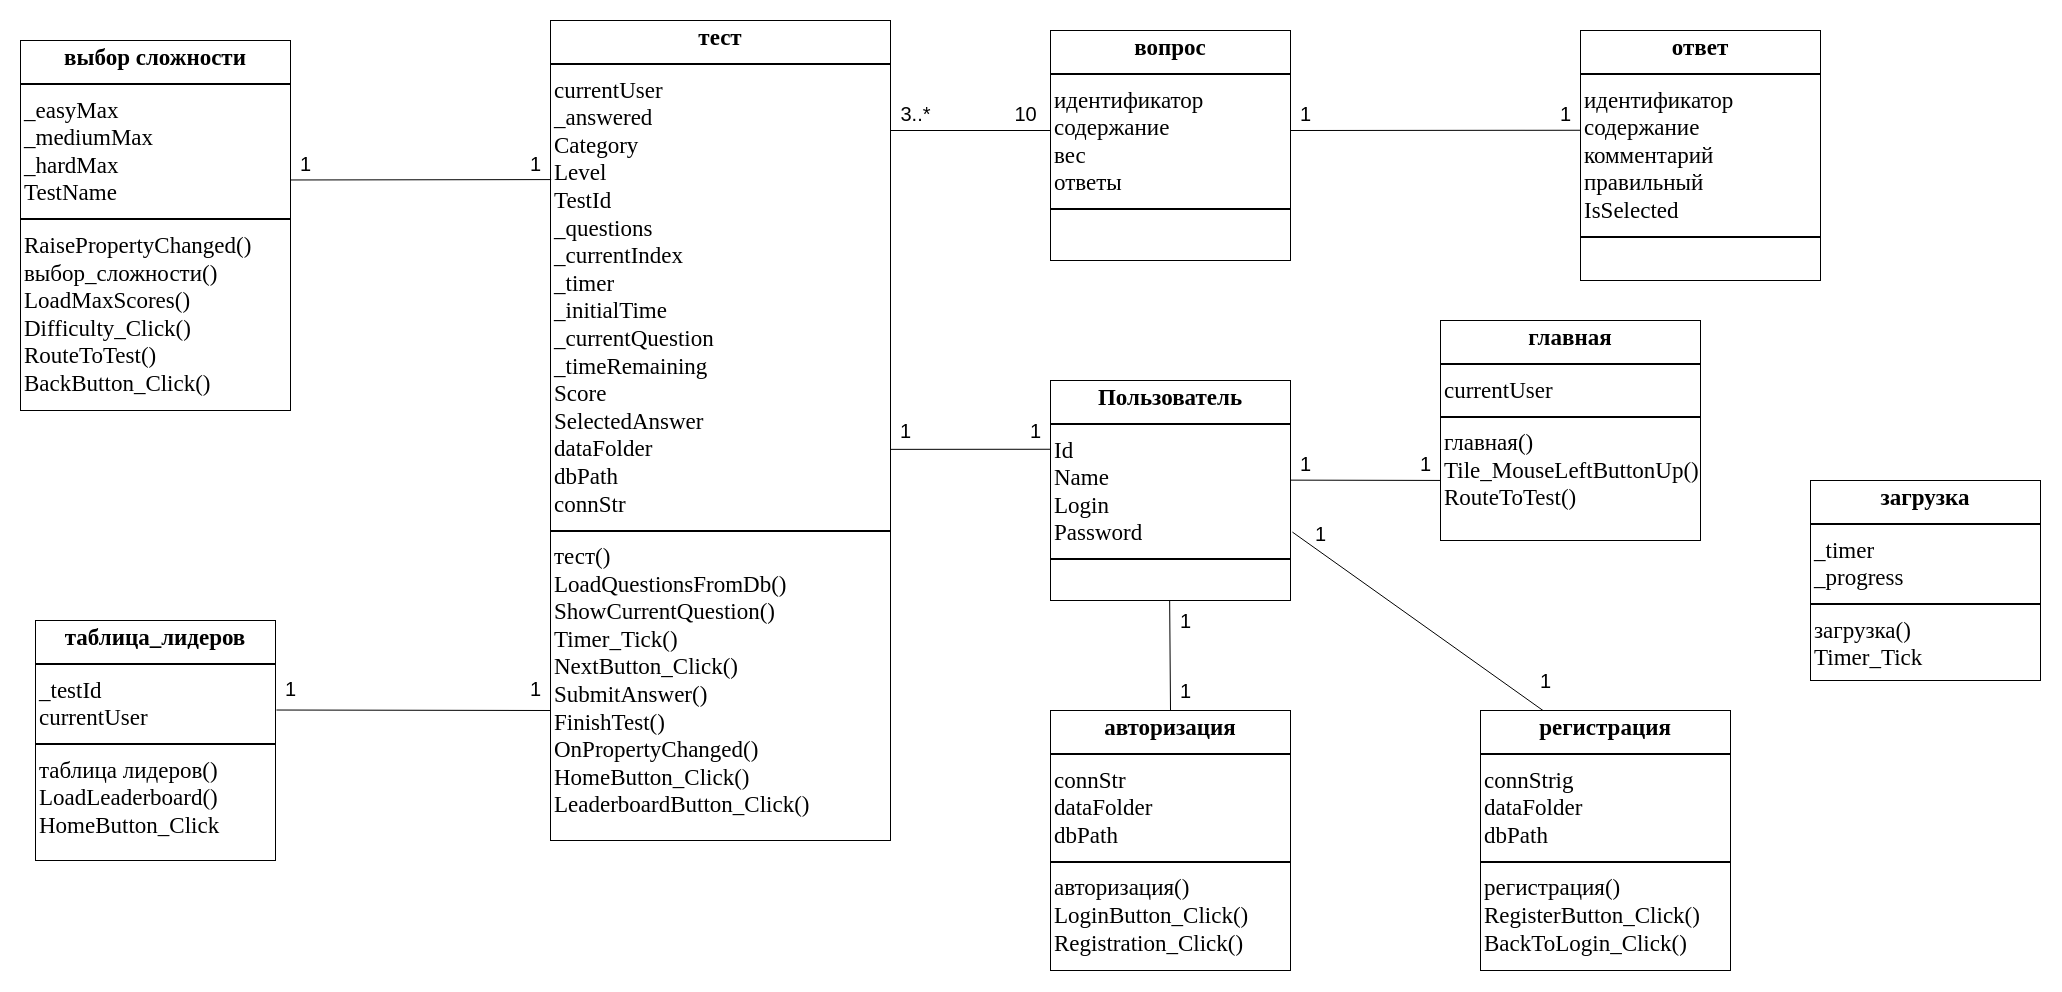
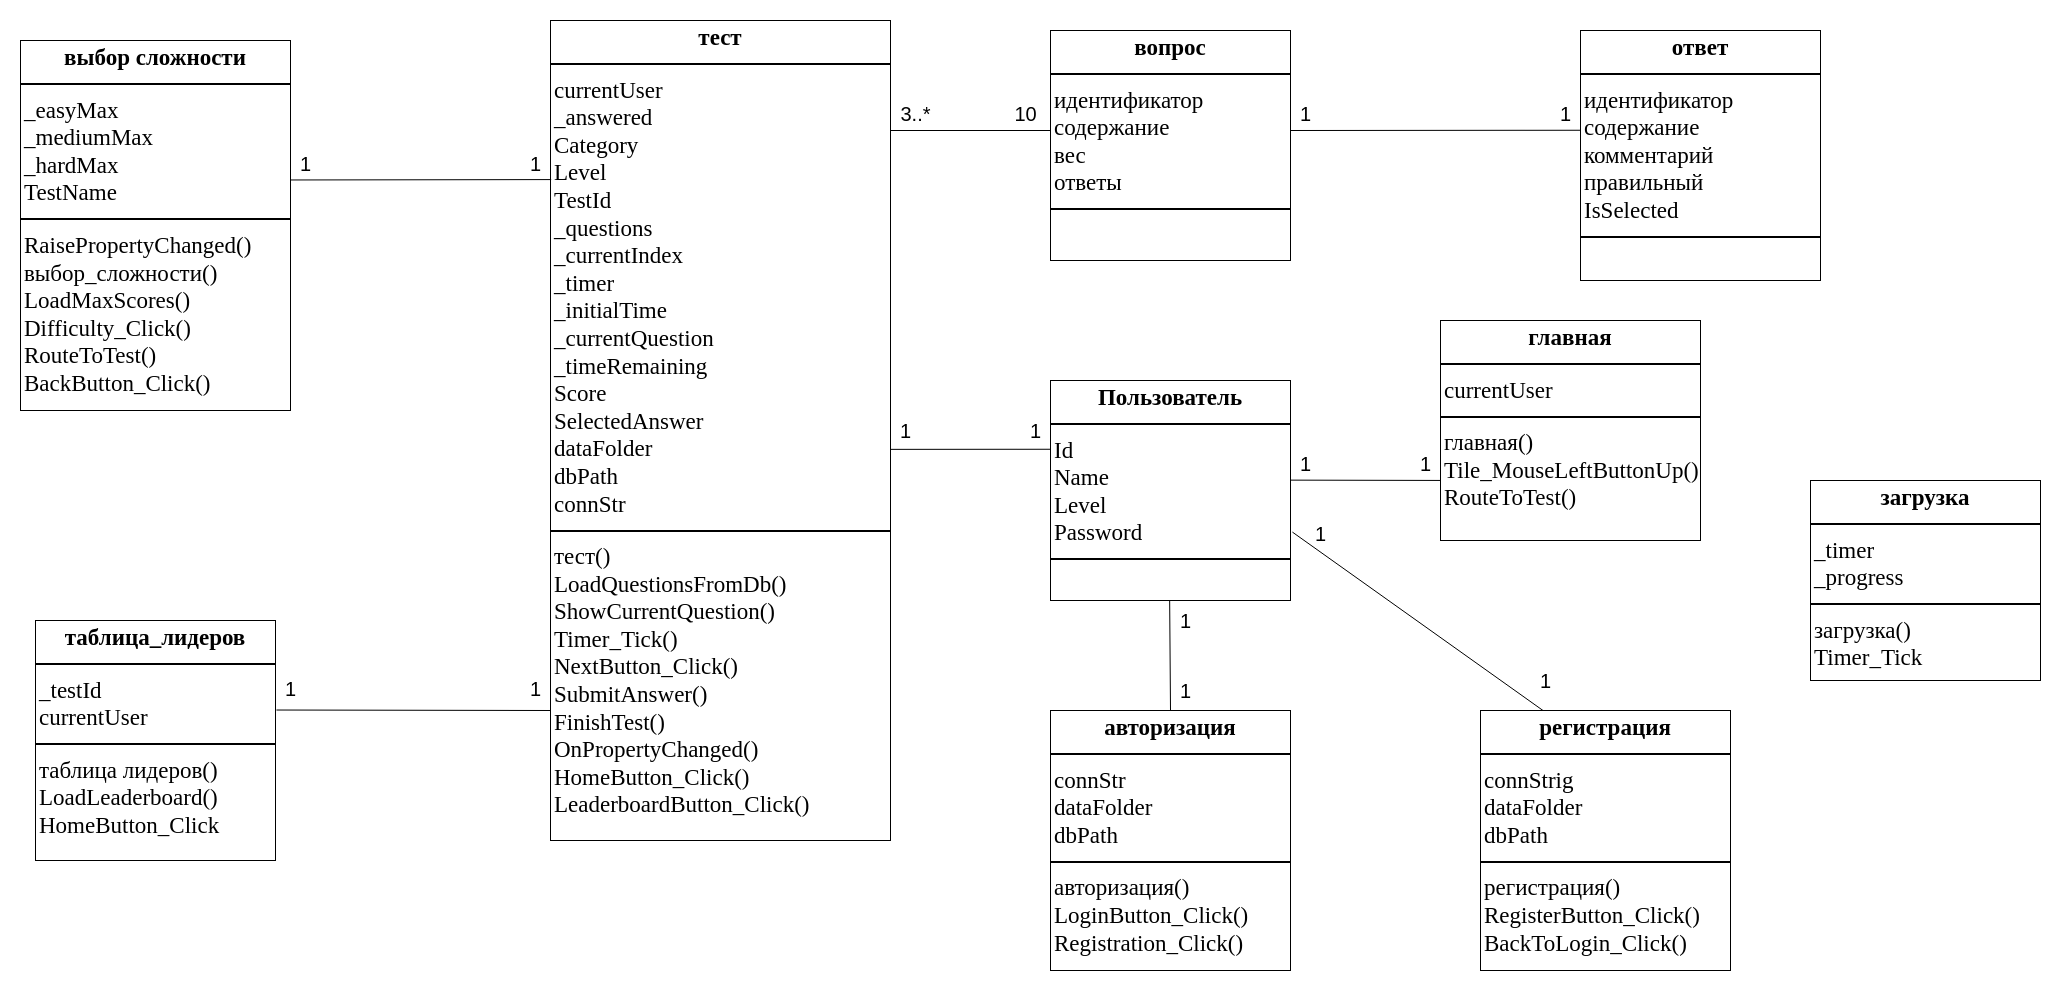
(1128, 450) -> (1128, 450)
